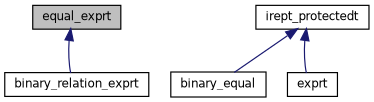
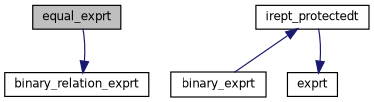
(69, 57) -> (85, 45)
(305, 57) -> (320, 45)
(218, 85) -> (218, 85)
